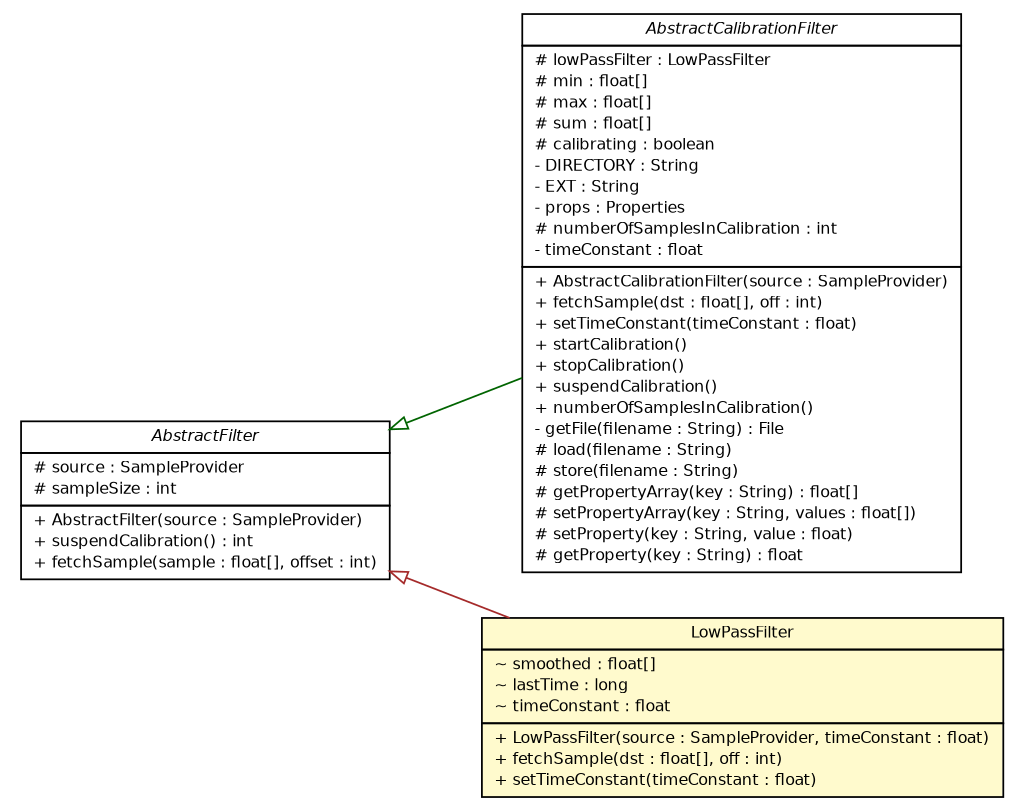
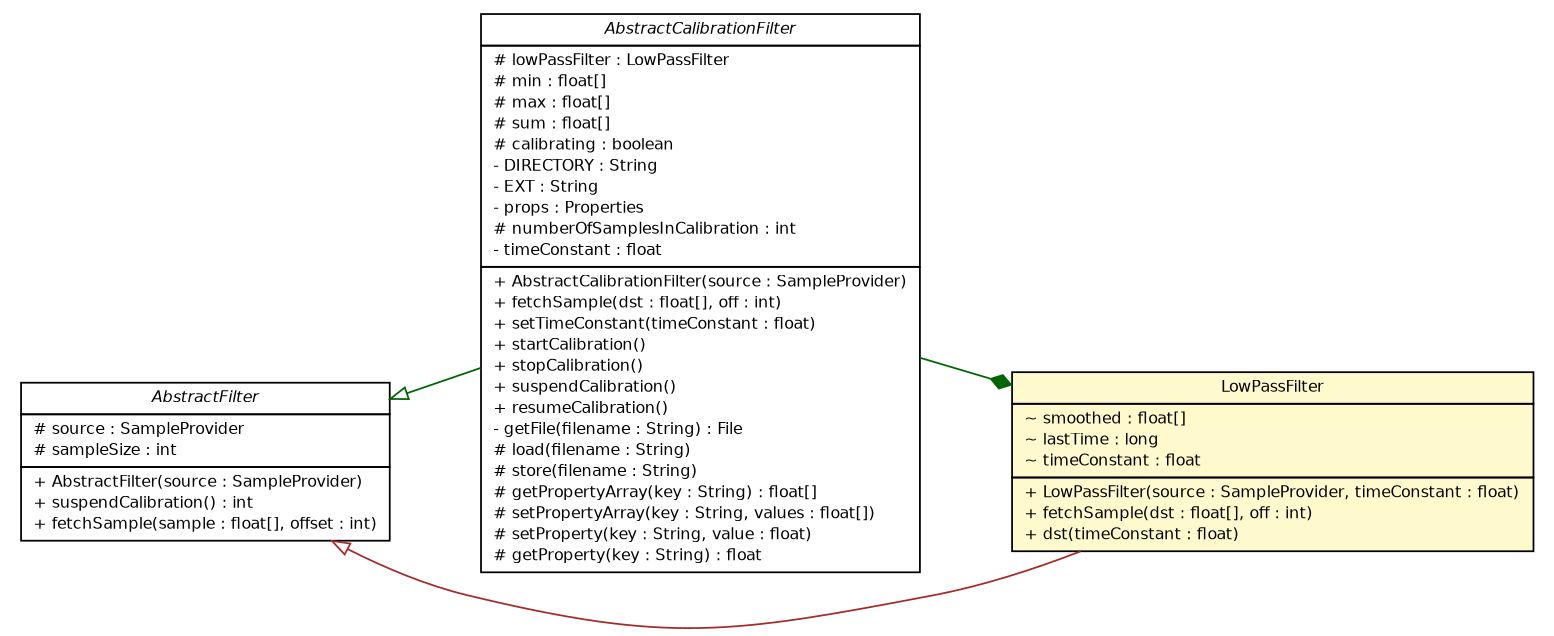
none -> (955, 368)
(675, 408) -> (581, 408)
(656, 780) -> (1132, 535)
